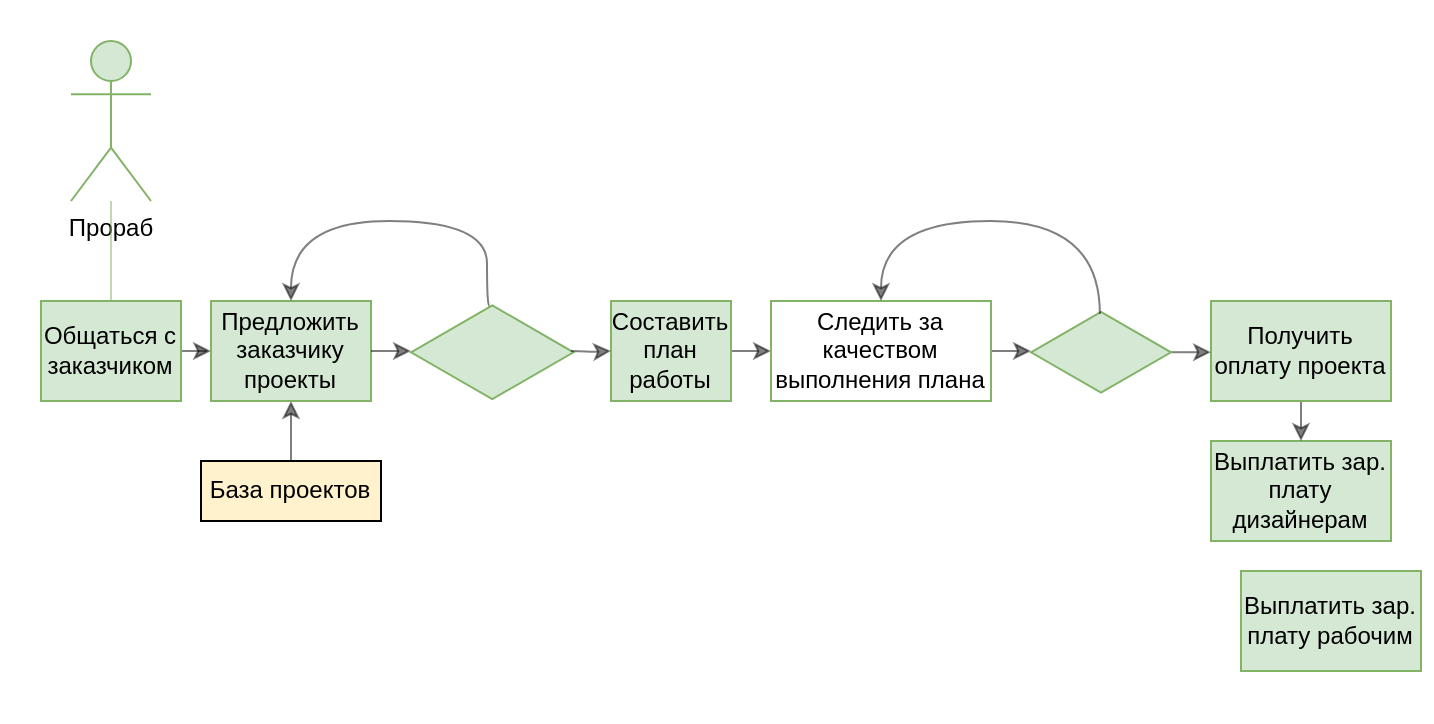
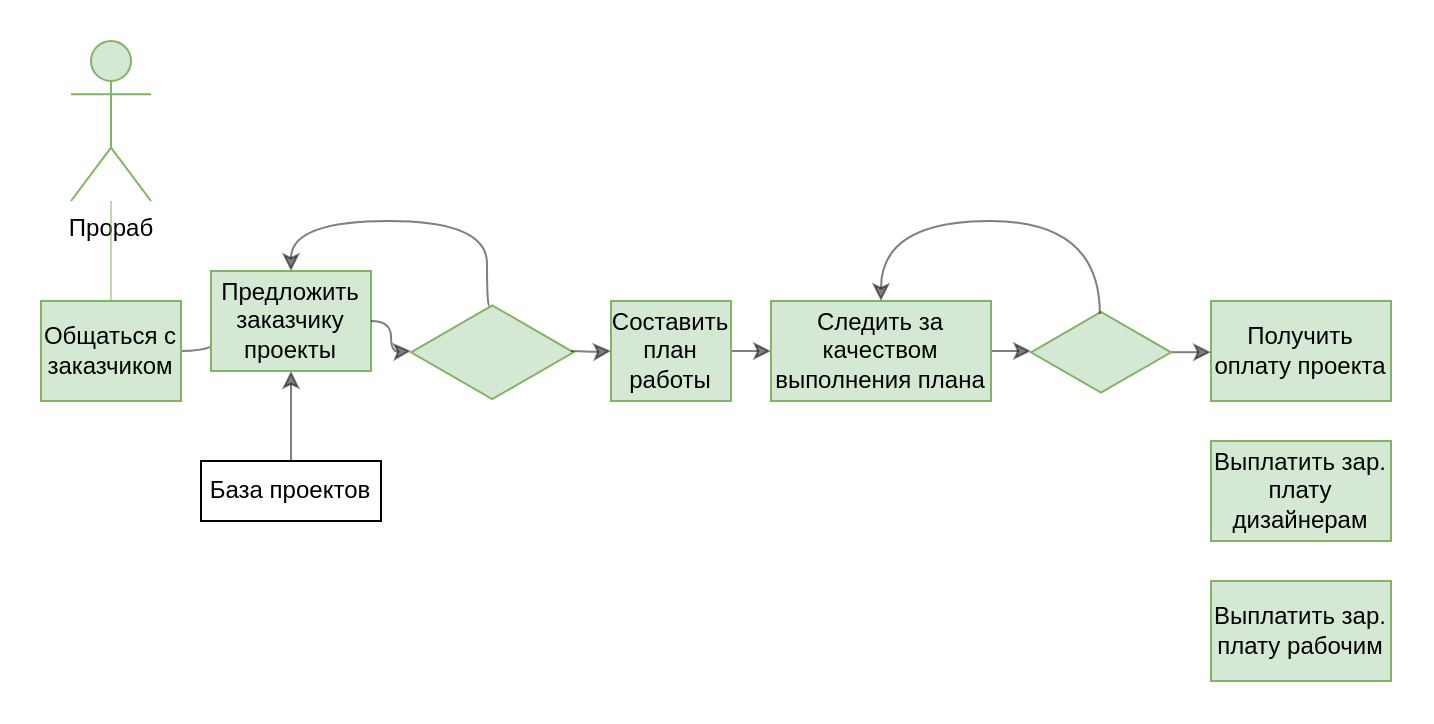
(291, 351) -> (291, 321)
(881, 351) -> (881, 351)
(1301, 415) -> none
(291, 491) -> (291, 491)
(1331, 621) -> (1301, 631)
